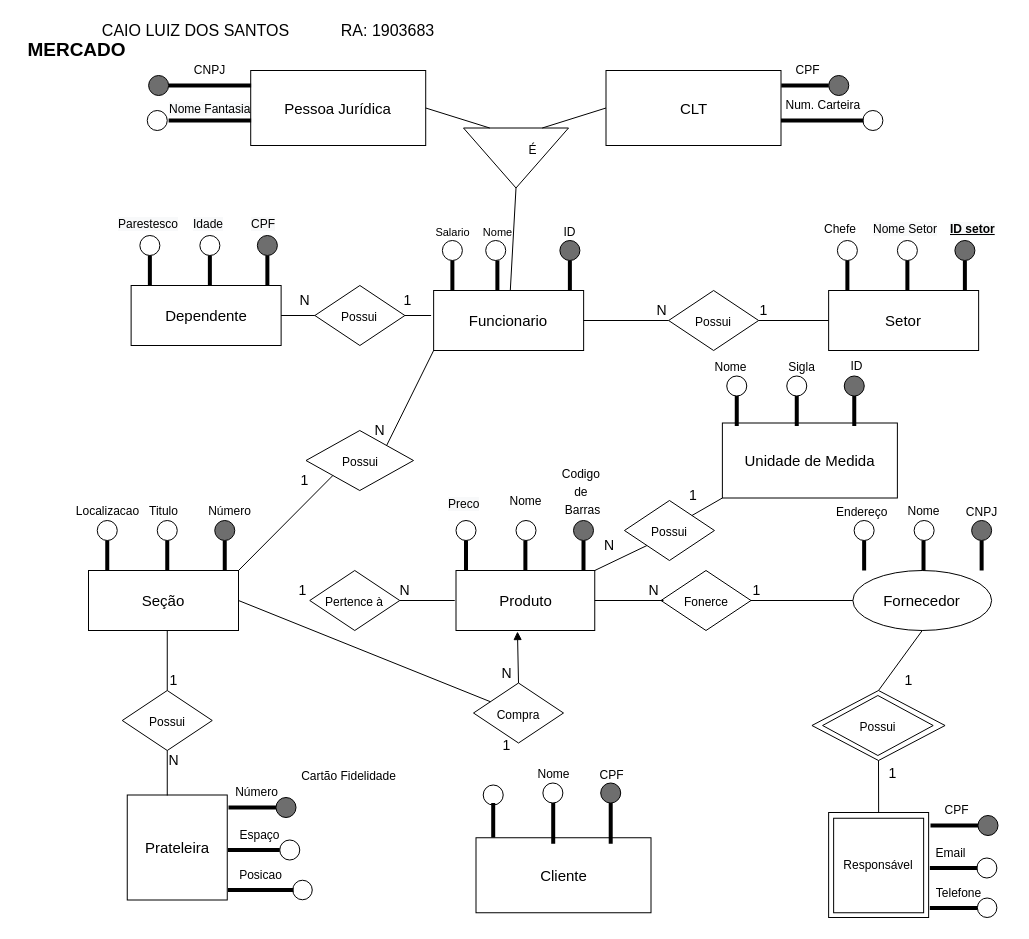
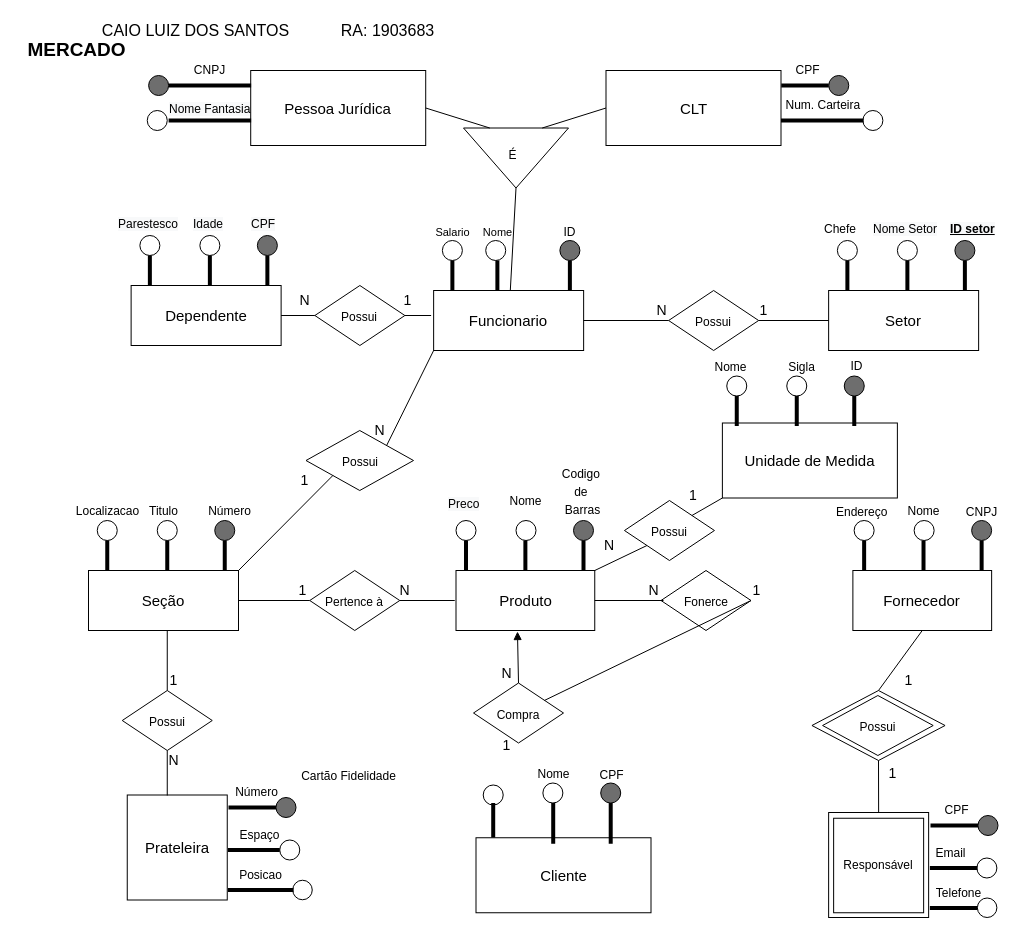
(533, 151) -> (513, 156)
(802, 601) -> (644, 652)
(922, 601) -> (922, 601)
(364, 651) -> (273, 601)
